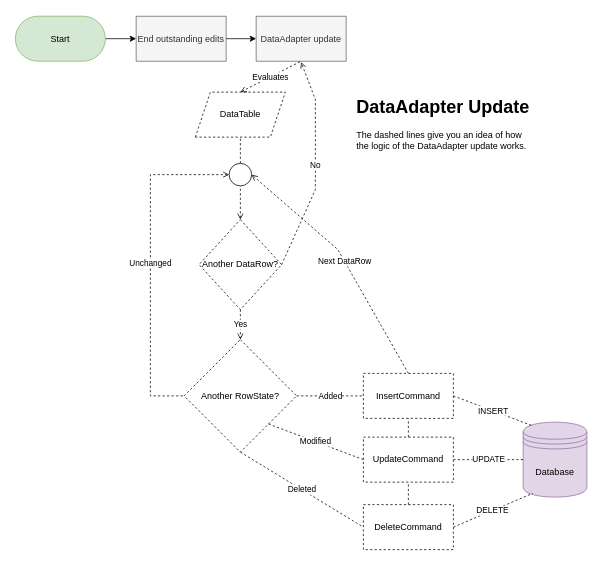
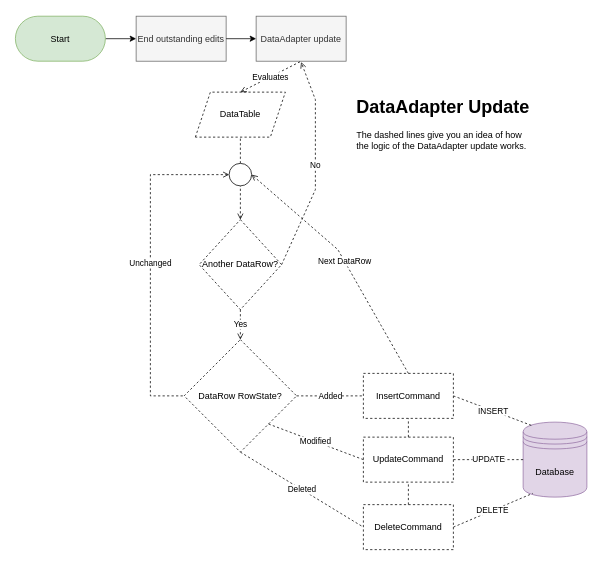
(240, 396) -> (240, 396)
